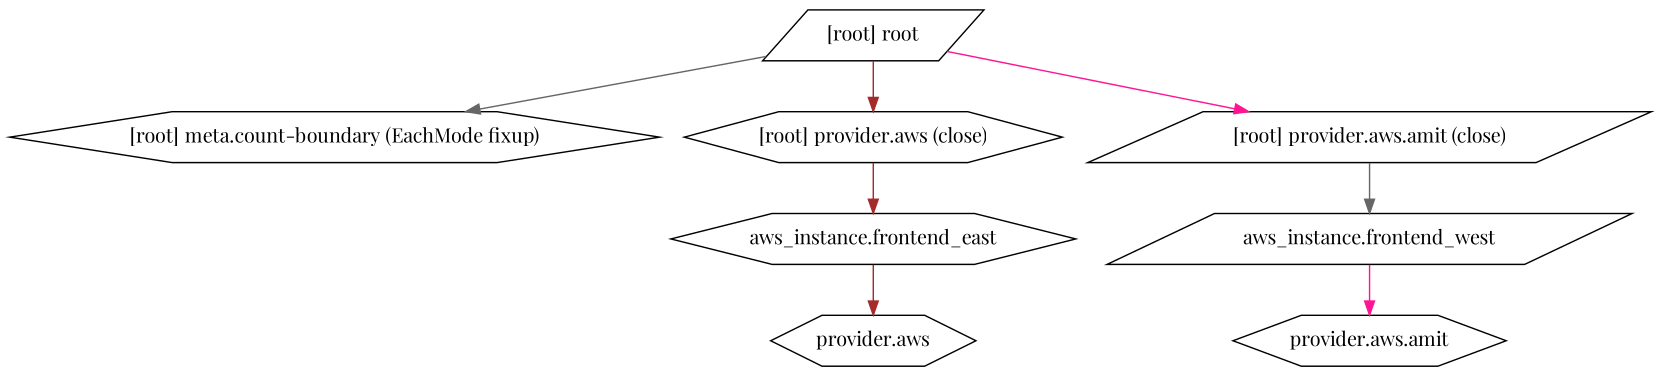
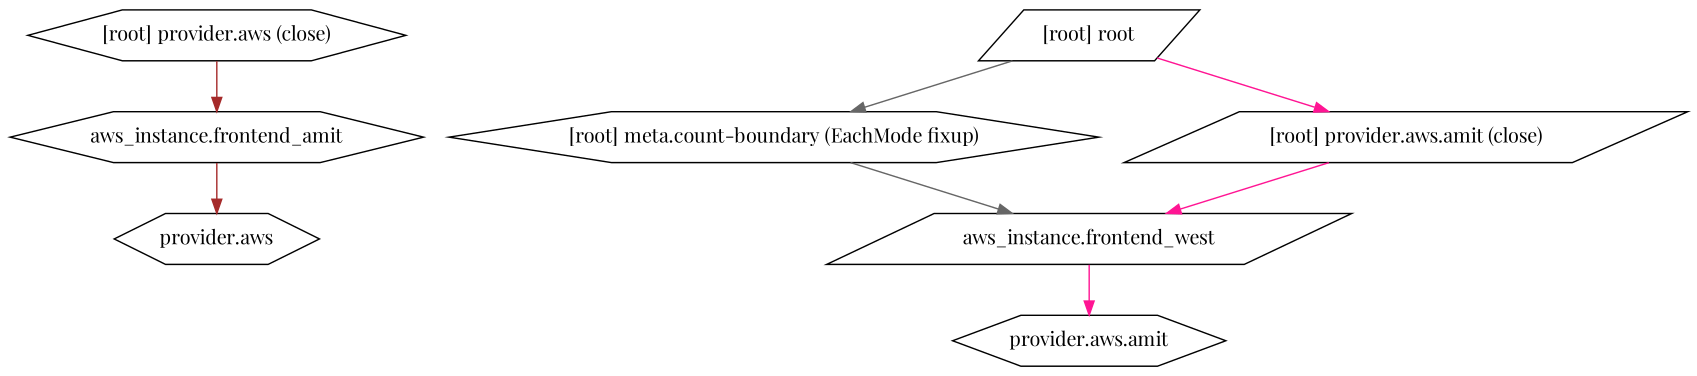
(873, 79) -> none
(1370, 181) -> (1255, 186)
none -> (925, 186)
(873, 239) -> (217, 137)
